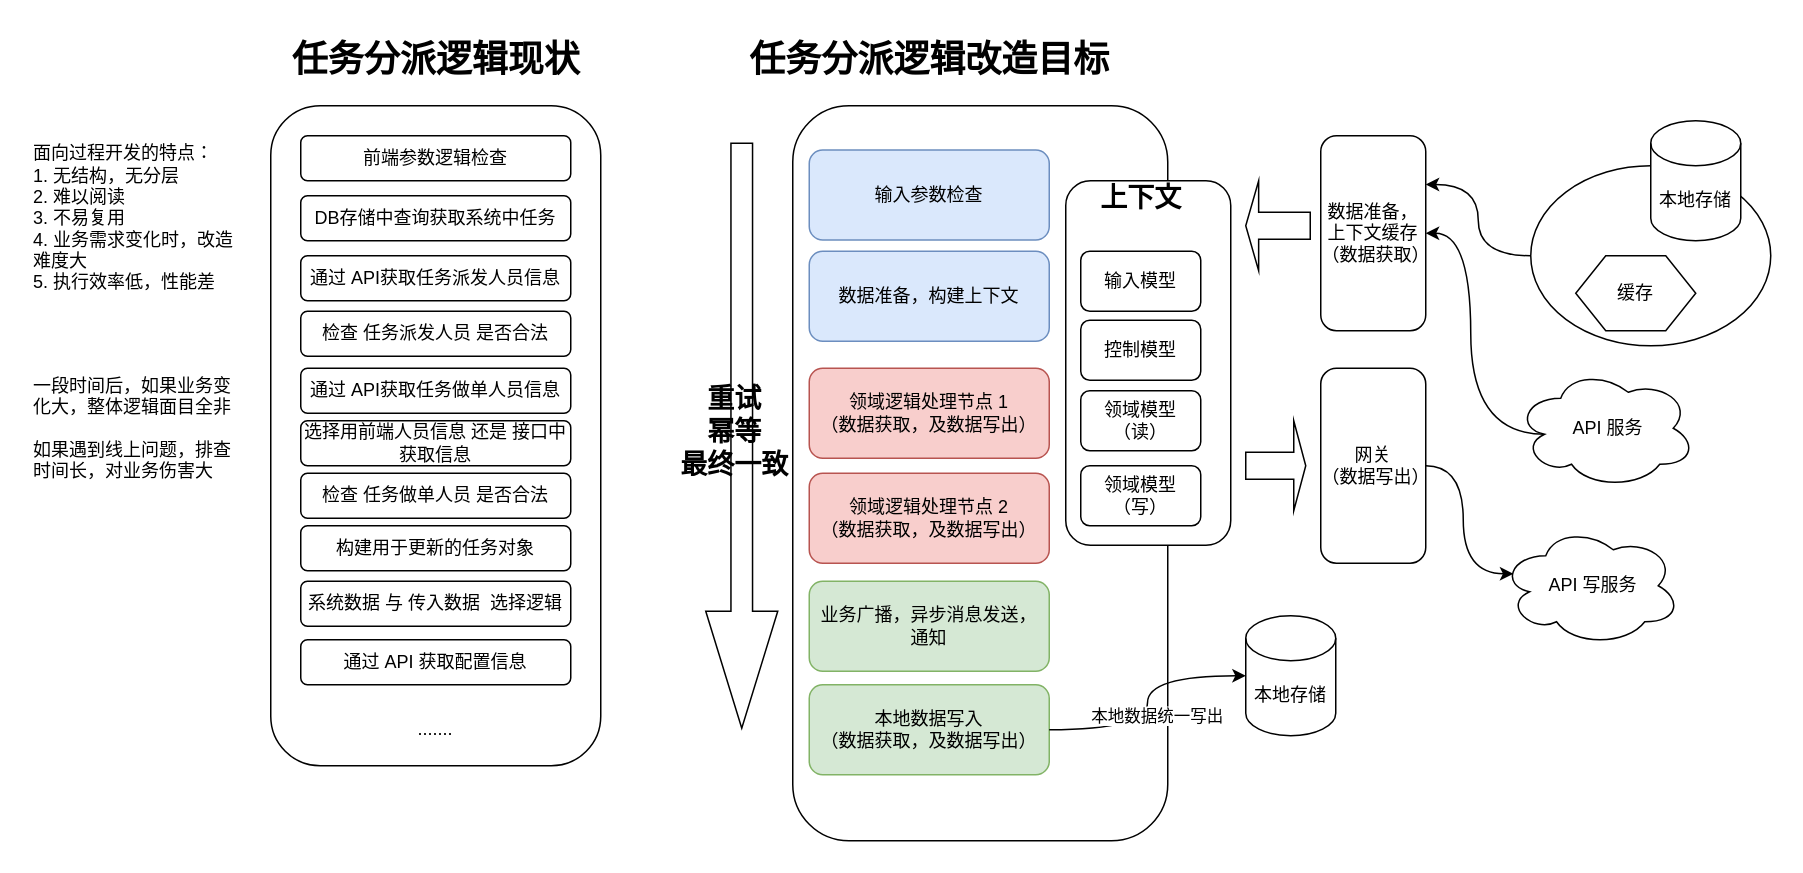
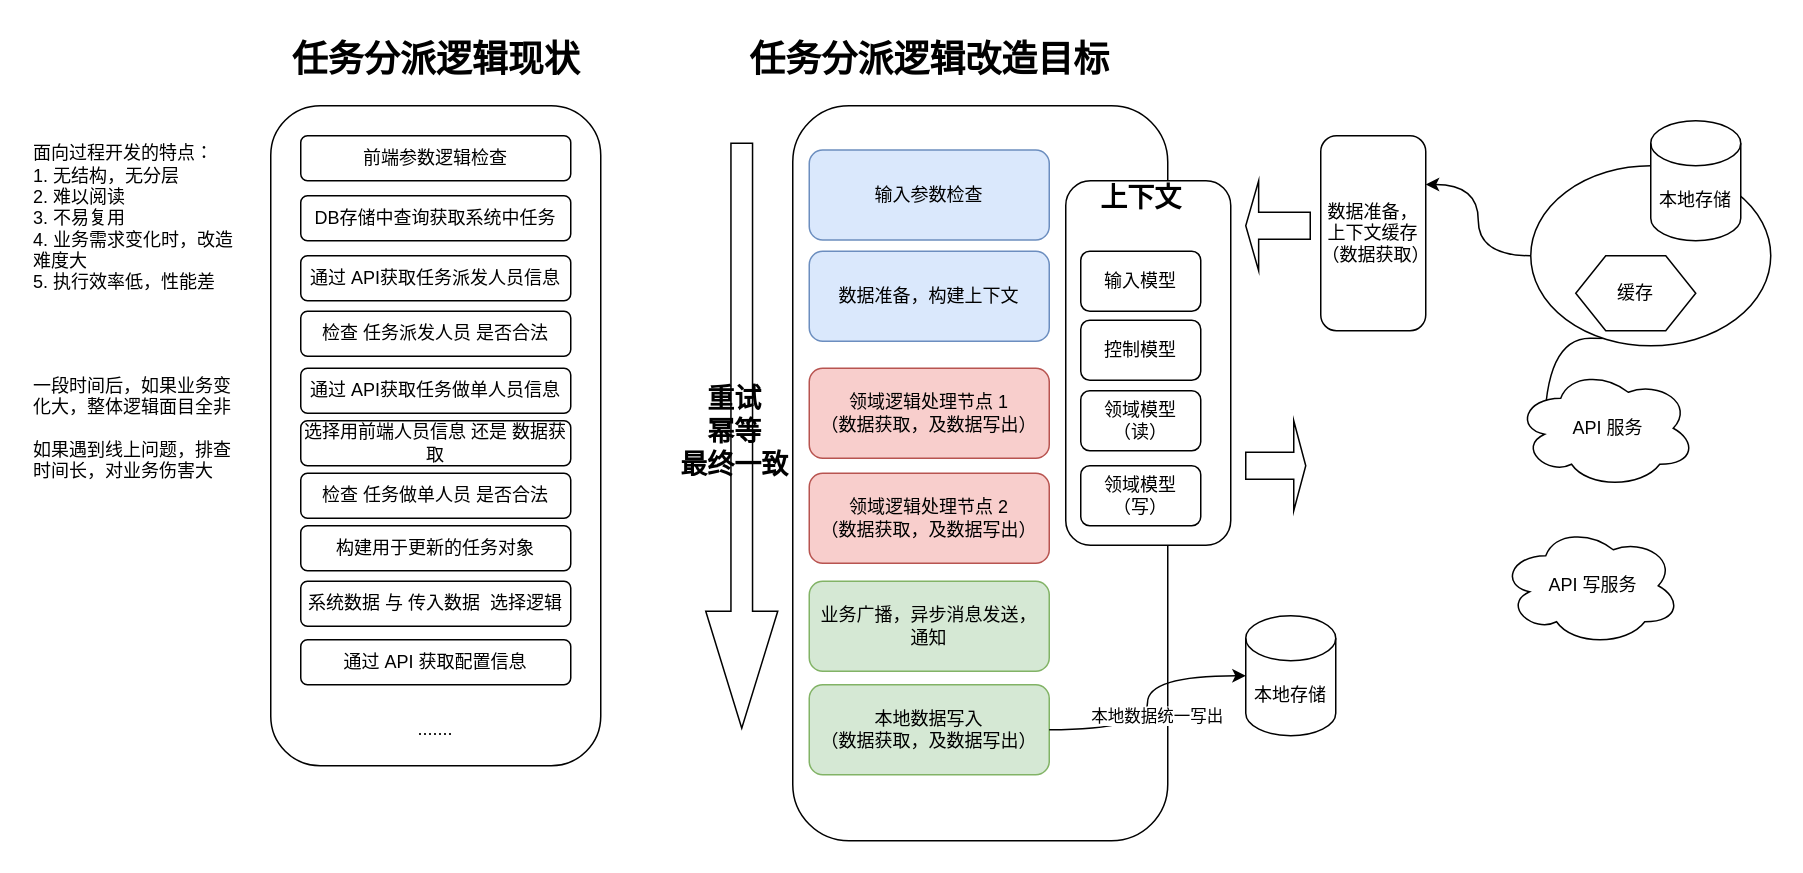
(1471, 347) -> (1560, 356)
(436, 443) -> (436, 443)
(1373, 466) -> none
(1463, 520) -> none
